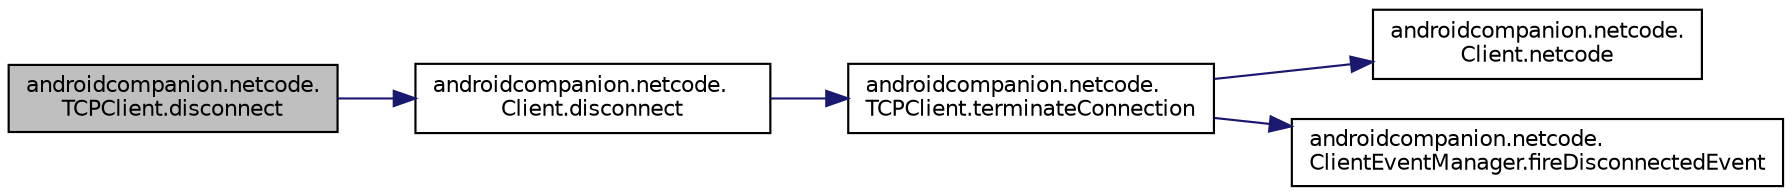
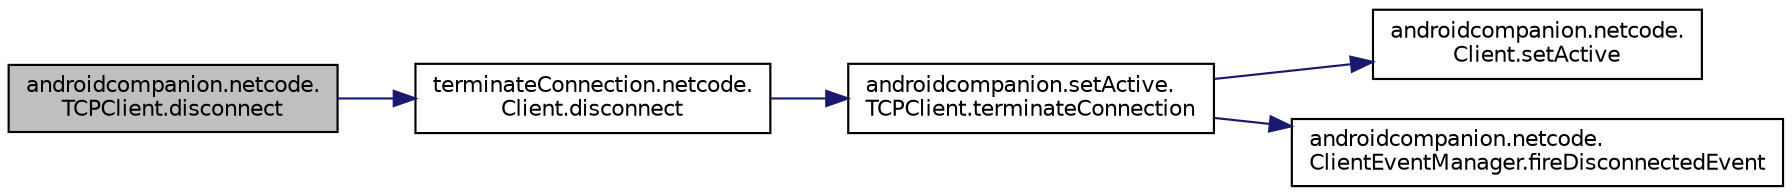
(1537, 44) -> (1537, 44)
(593, 98) -> (593, 98)
(1031, 98) -> (1031, 98)
